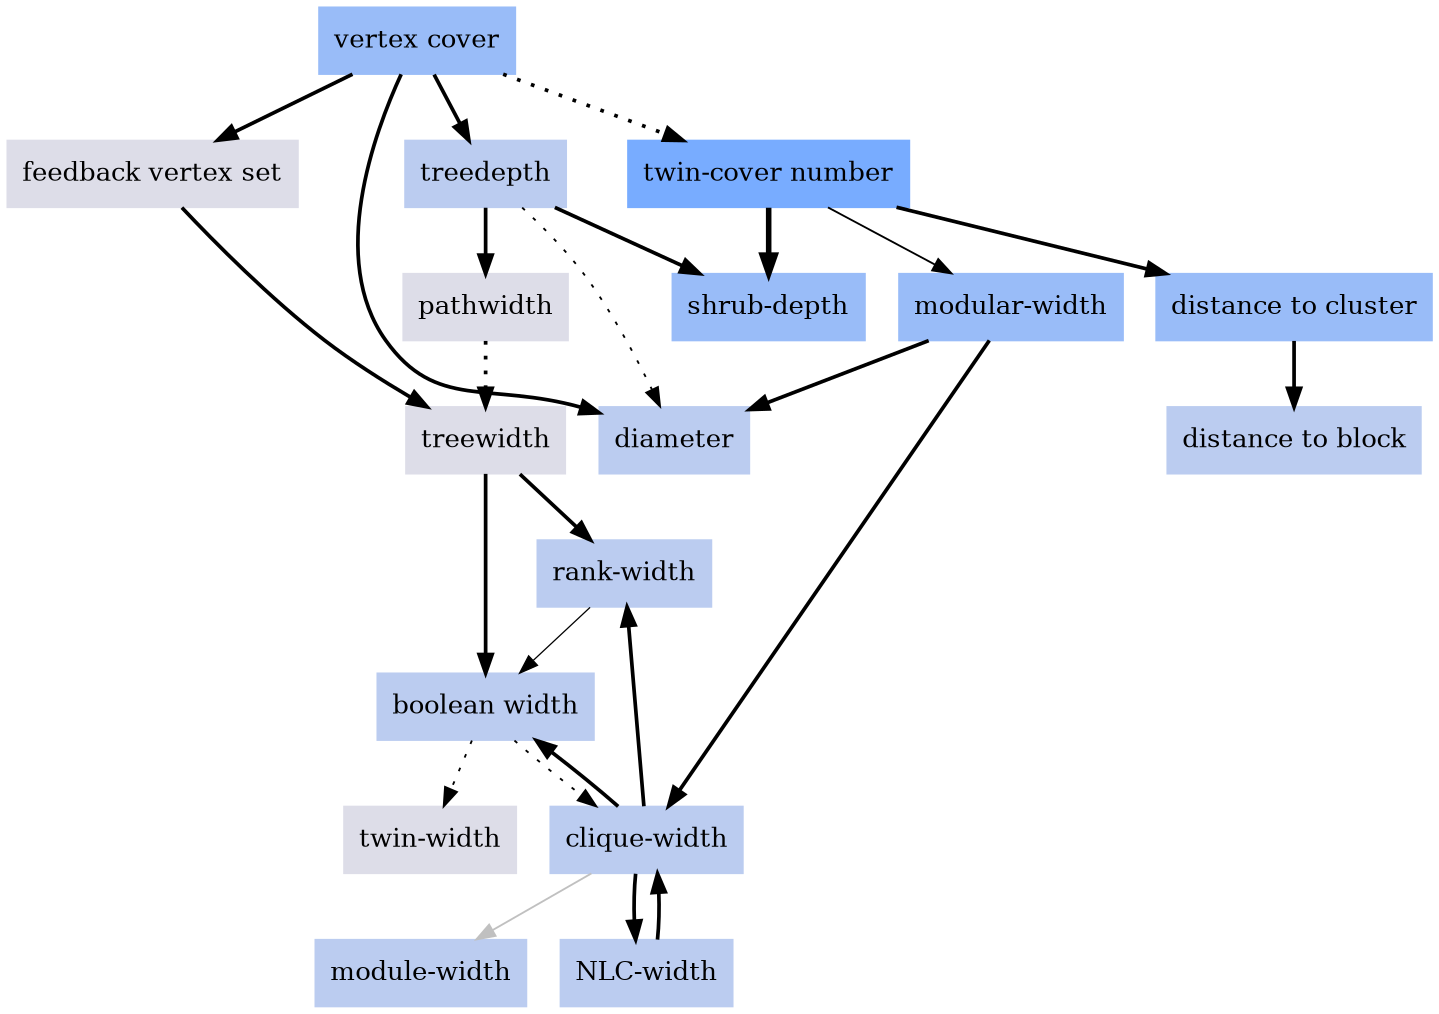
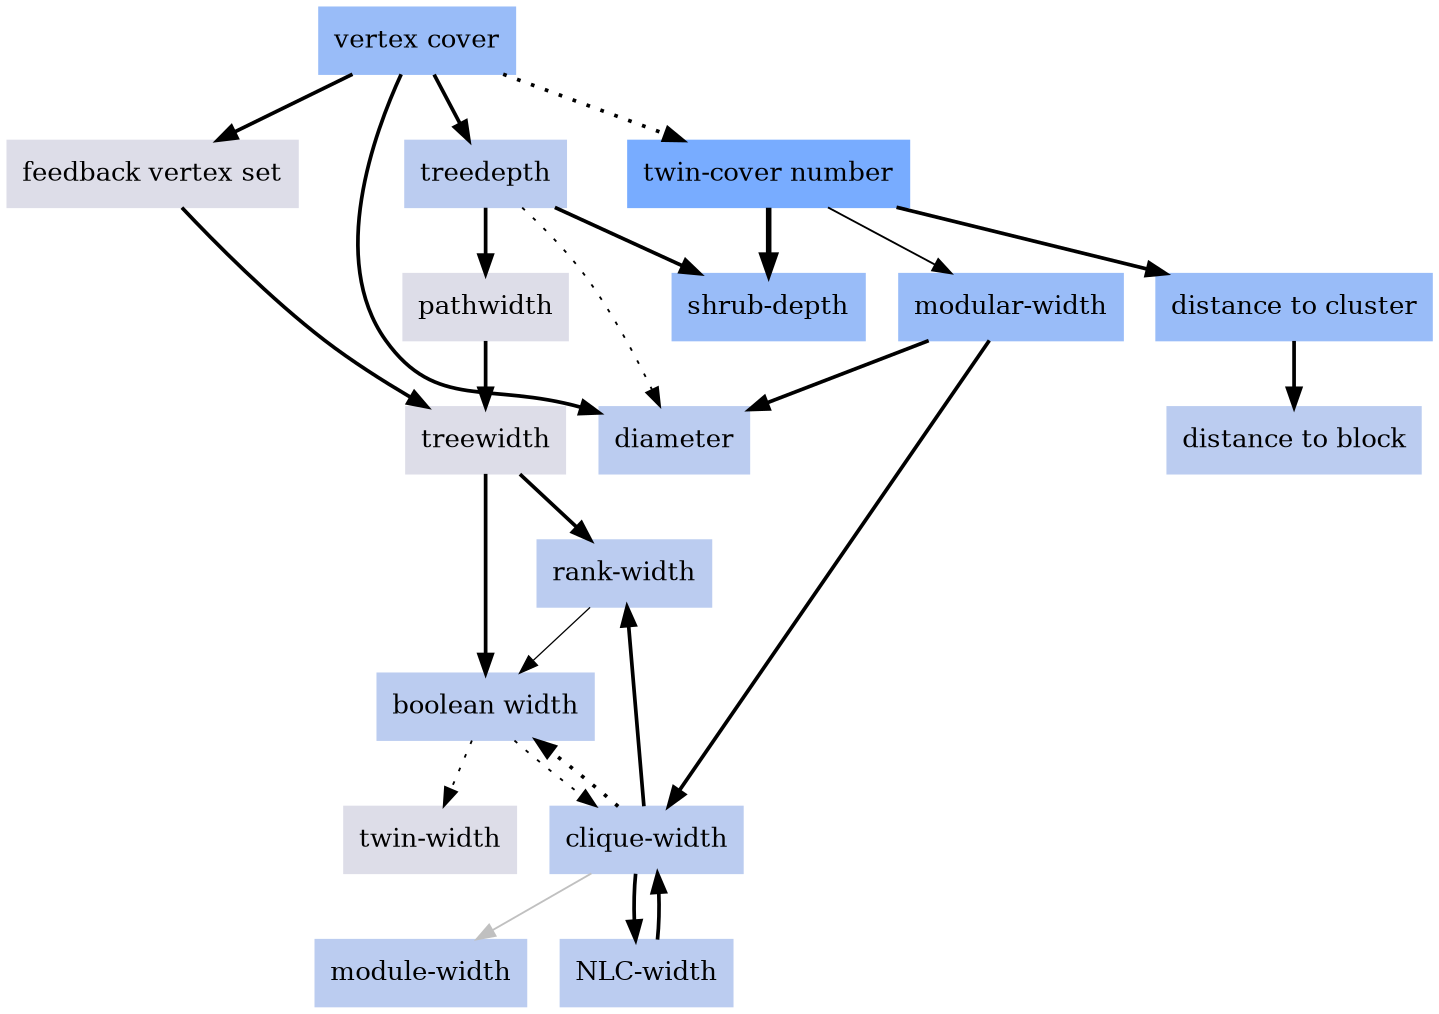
(486, 365) -> (486, 365)
(585, 779) -> (585, 779)
